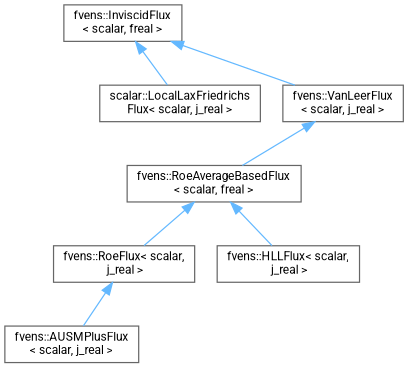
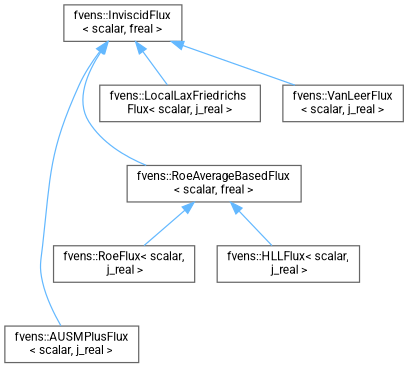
(180, 103) -> (180, 103)
(273, 147) -> (89, 121)
(94, 309) -> (49, 186)
